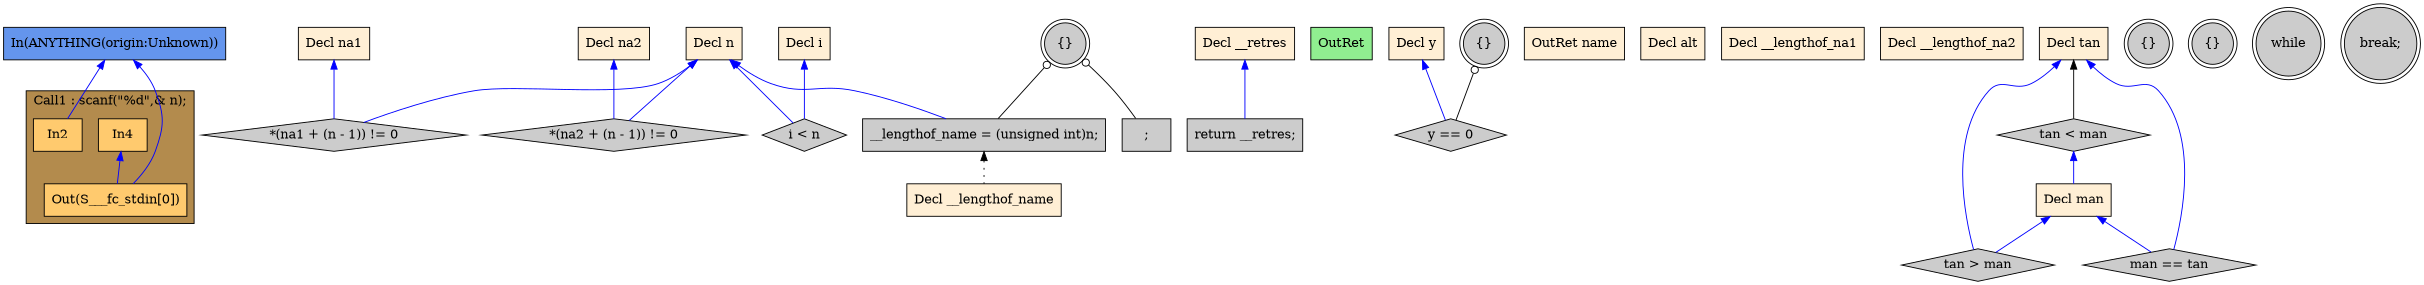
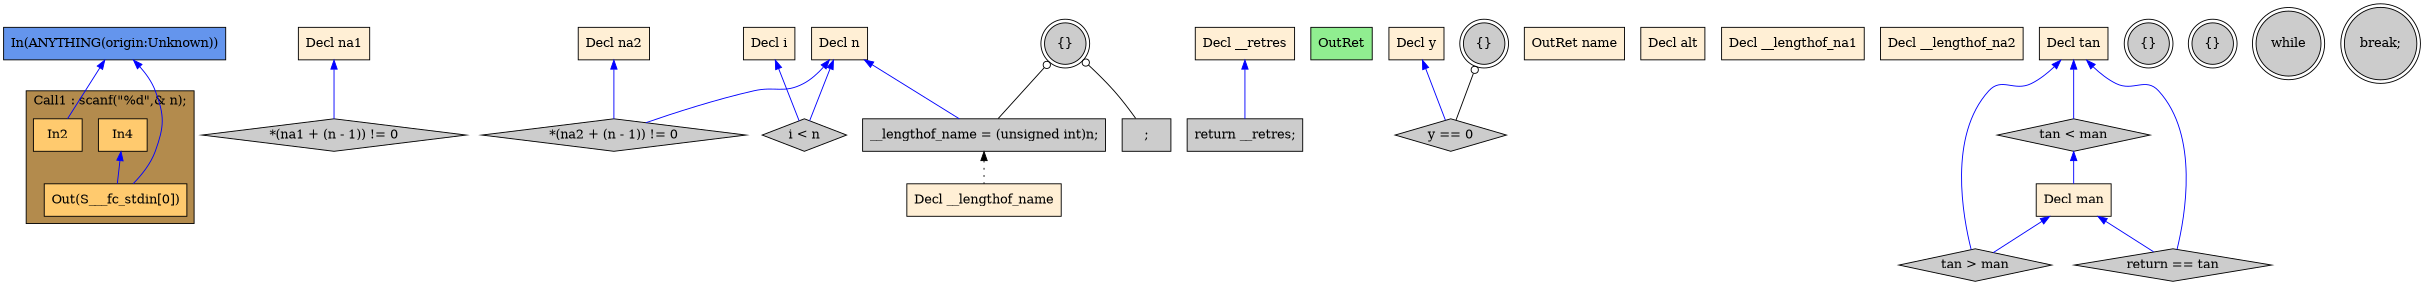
(527, 89) -> none
(2074, 94) -> (2074, 94)
(2169, 265) -> (2173, 265)
